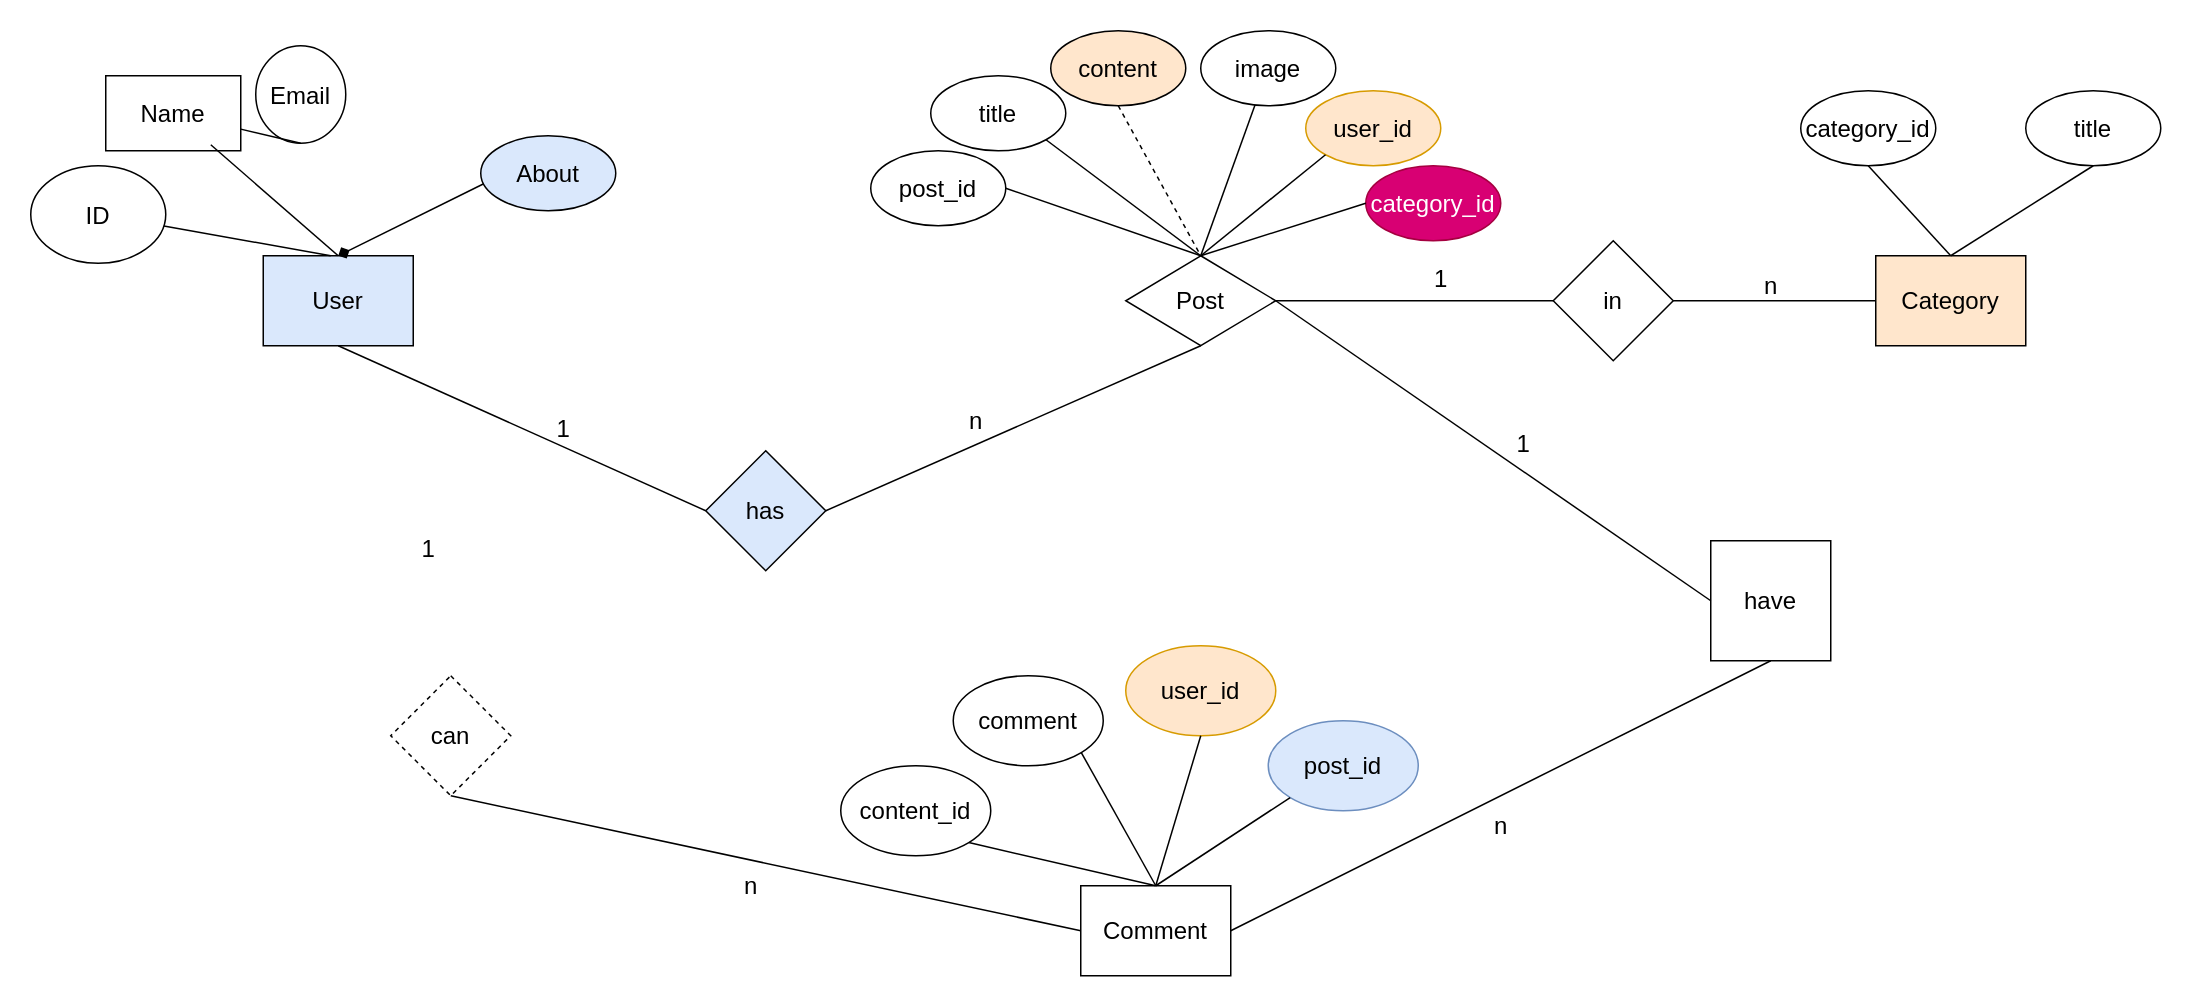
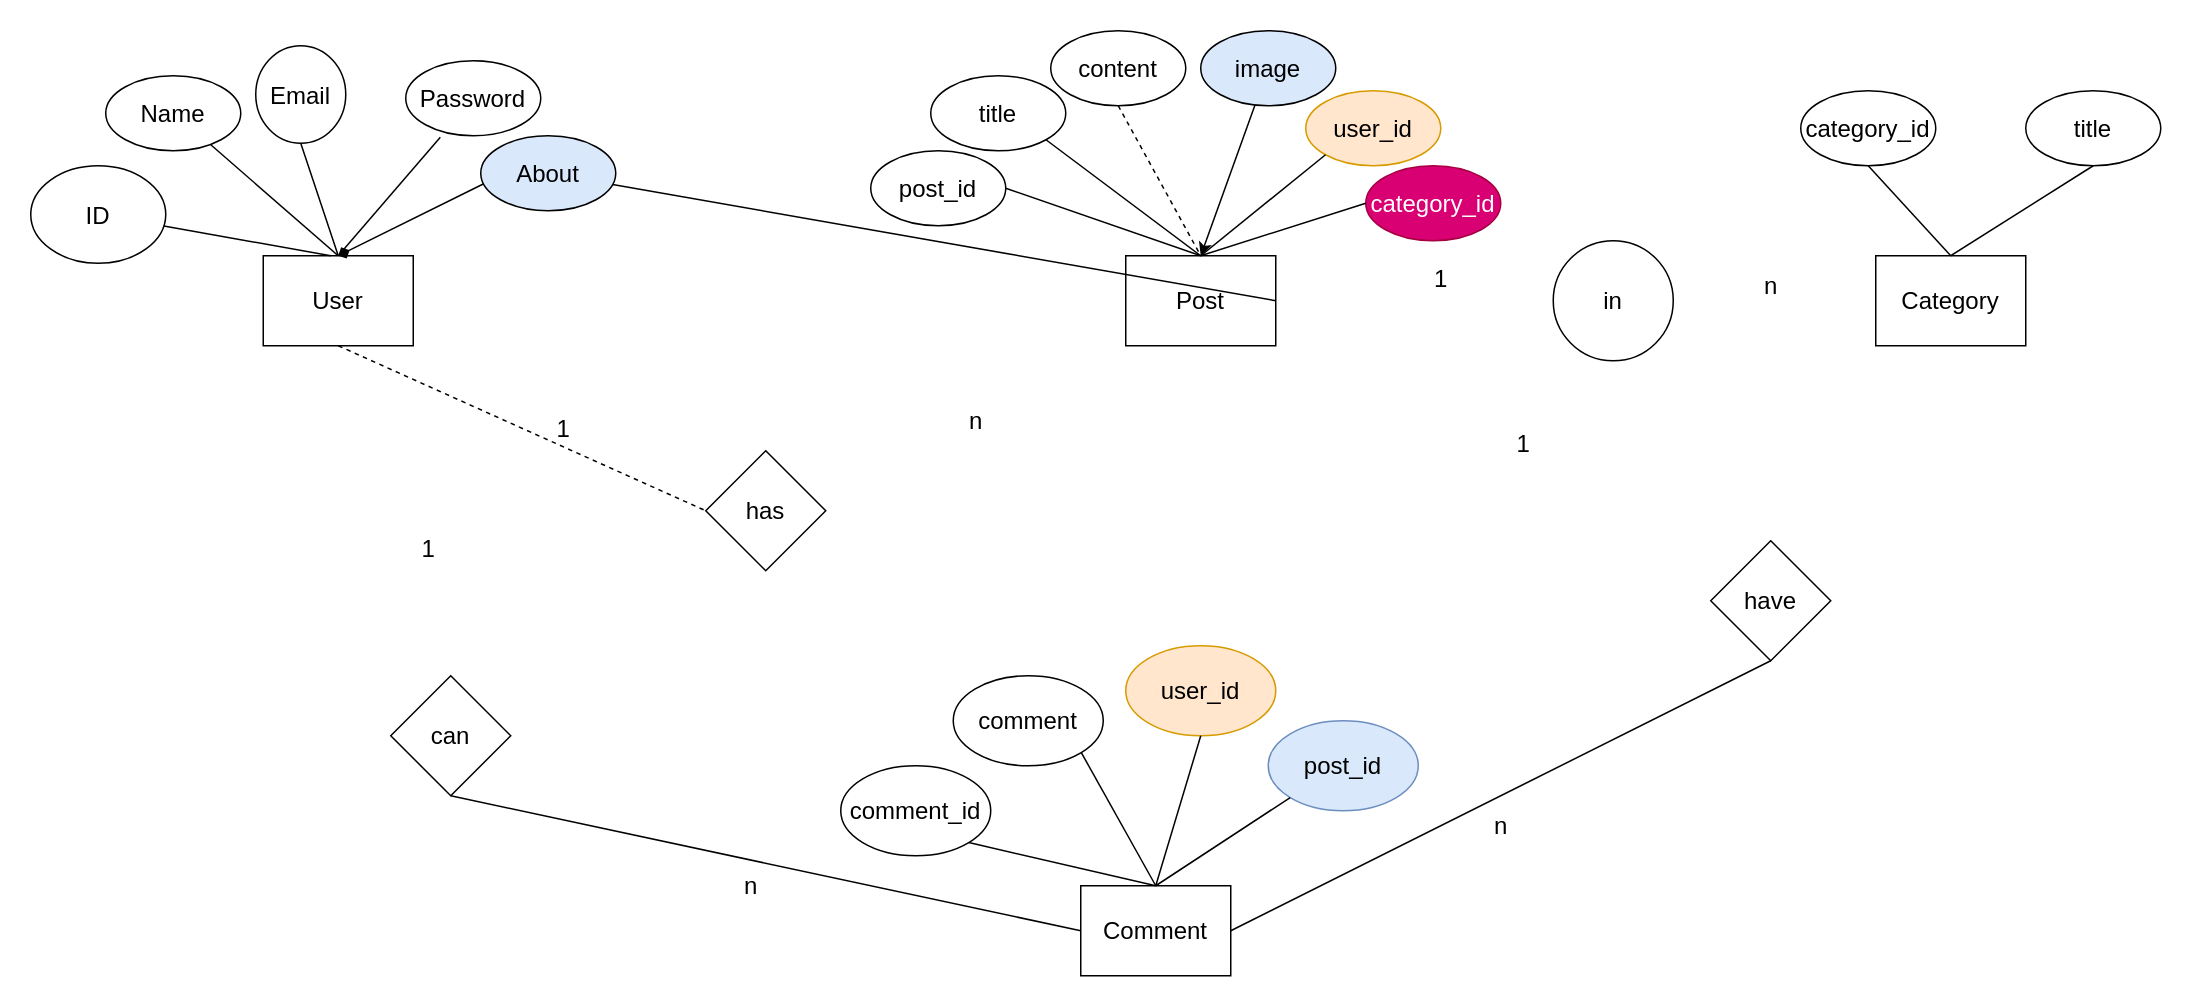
(1118, 68) -> (1118, 68)
(1268, 68) -> (1268, 68)
none -> (473, 98)
(173, 113) -> (173, 113)
(271, 136) -> (319, 197)
none -> (391, 195)
(1204, 246) -> (1205, 245)
(338, 301) -> (338, 301)
(1201, 301) -> (1201, 301)
(1416, 301) -> (944, 243)
(1613, 301) -> (1613, 301)
(1775, 301) -> none
(1951, 301) -> (1951, 301)
(1014, 428) -> none
(523, 429) -> (523, 429)
(1495, 452) -> none
(766, 511) -> (766, 511)
(1771, 601) -> (1771, 601)
(451, 736) -> (451, 736)
(916, 811) -> (916, 811)
